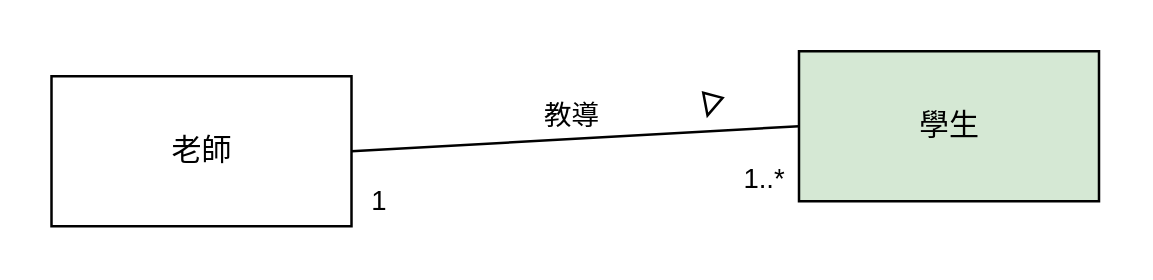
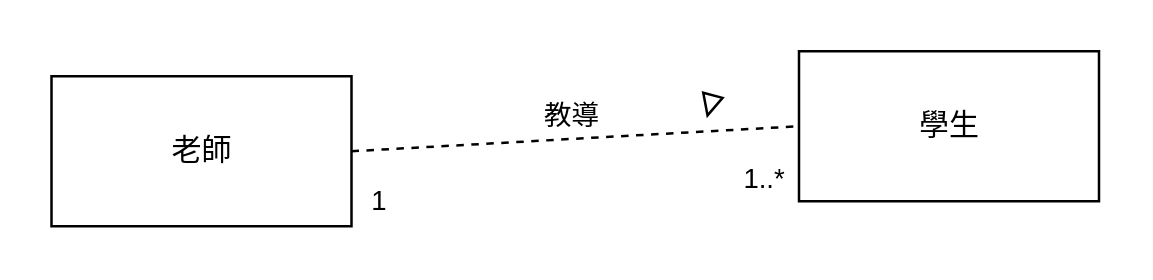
(949, 126) -> (949, 126)
(577, 139) -> (577, 139)
